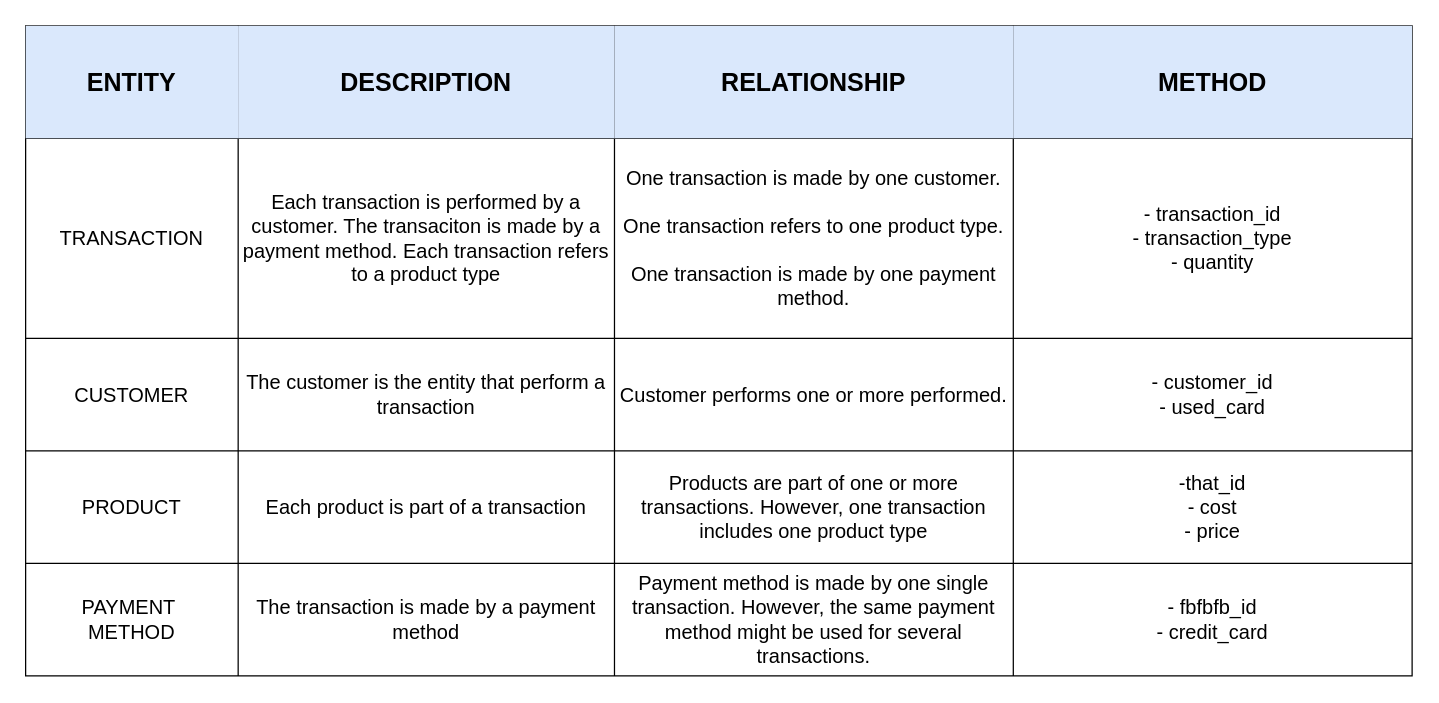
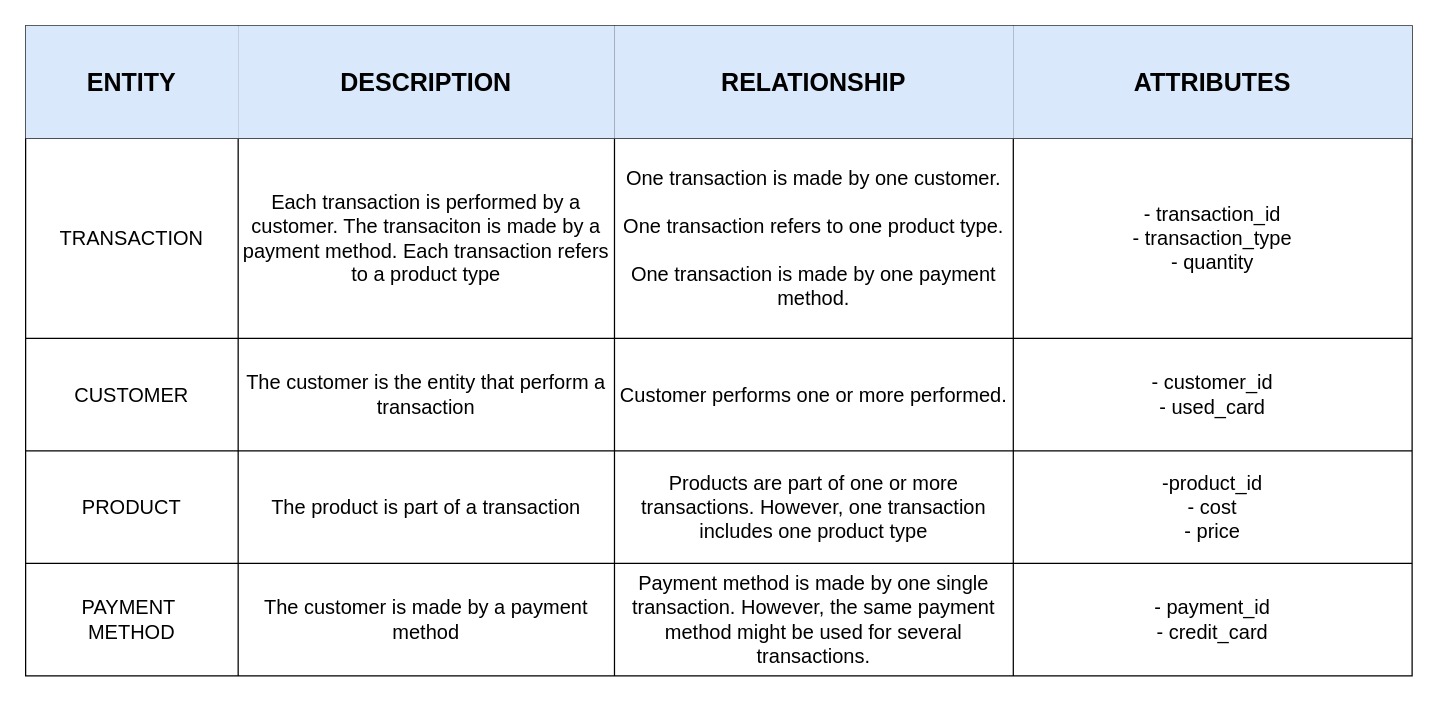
(1213, 82) -> (1213, 82)
(426, 507) -> (426, 507)
(1213, 507) -> (1213, 507)
(426, 619) -> (426, 619)
(1213, 619) -> (1213, 619)
